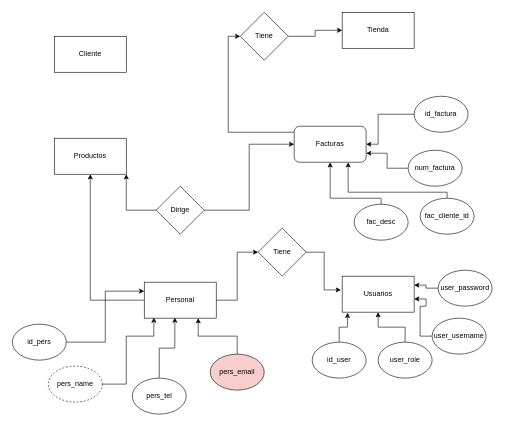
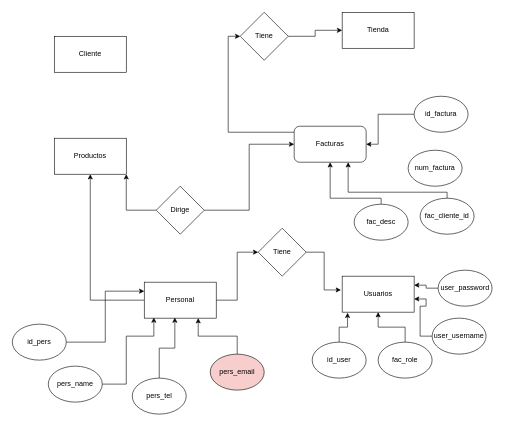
(387, 153) -> none
(405, 360) -> (405, 360)
(75, 384) -> (75, 384)
